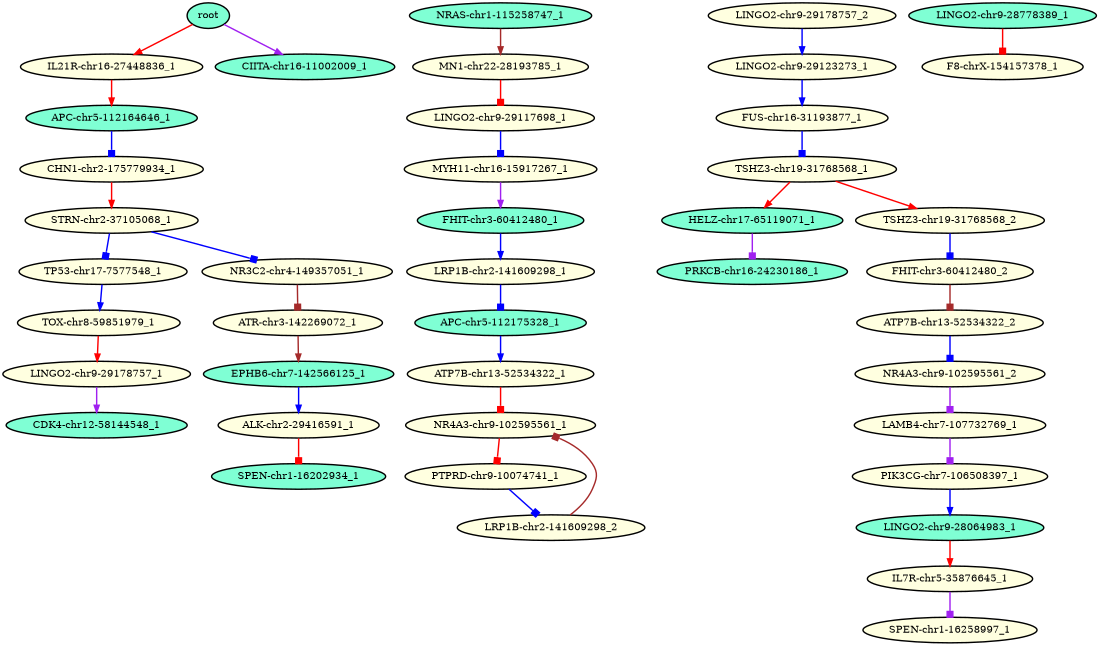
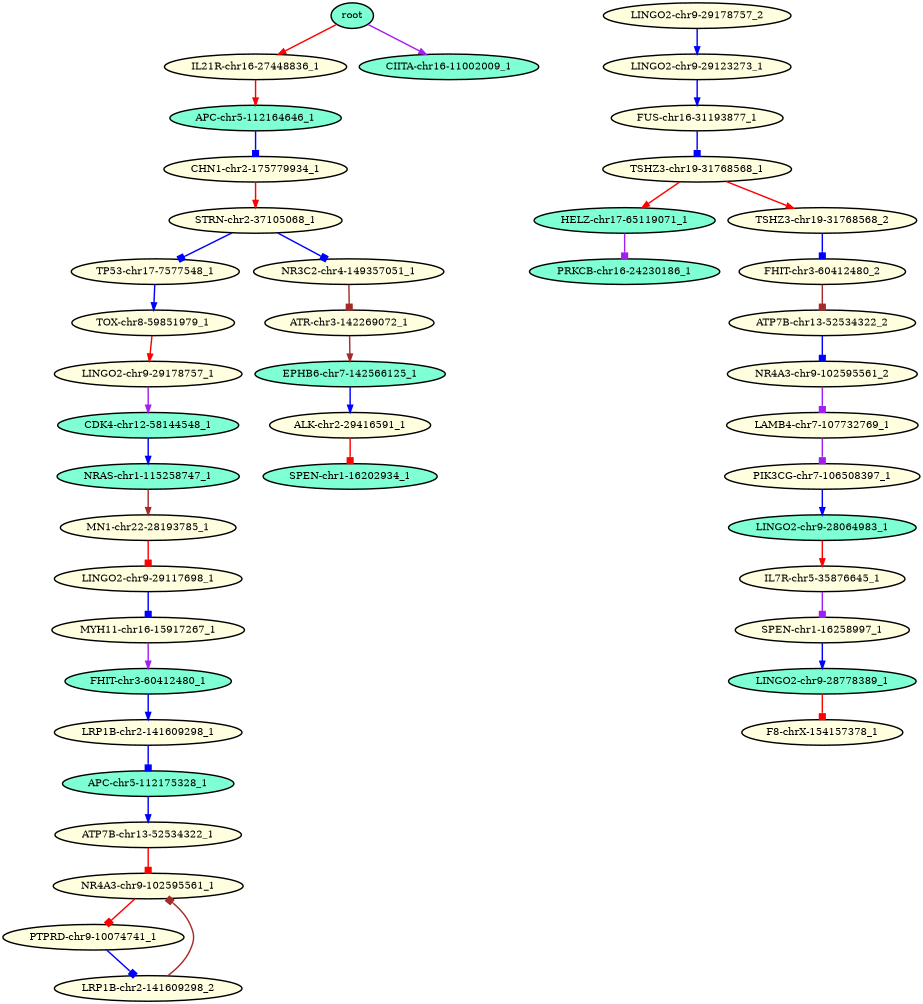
none -> (148, 447)
none -> (822, 652)
